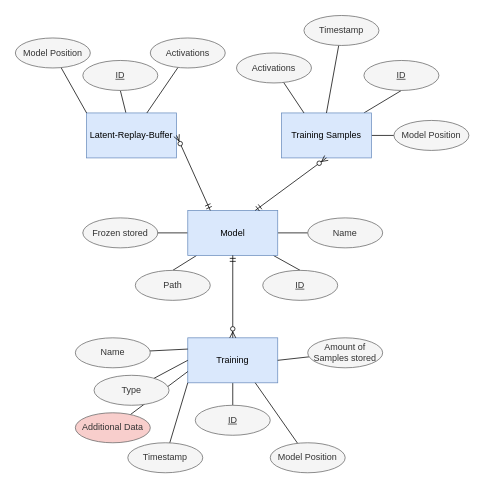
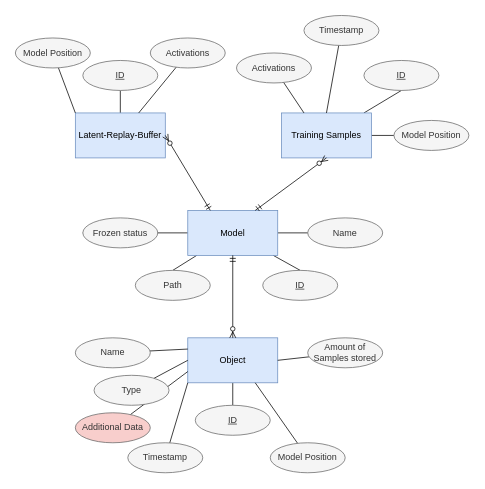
(132, 135) -> (120, 135)
(120, 233) -> (120, 233)
(233, 360) -> (233, 360)
